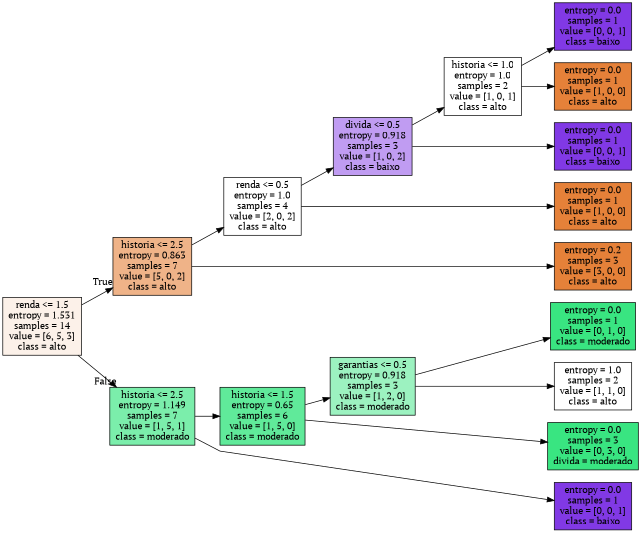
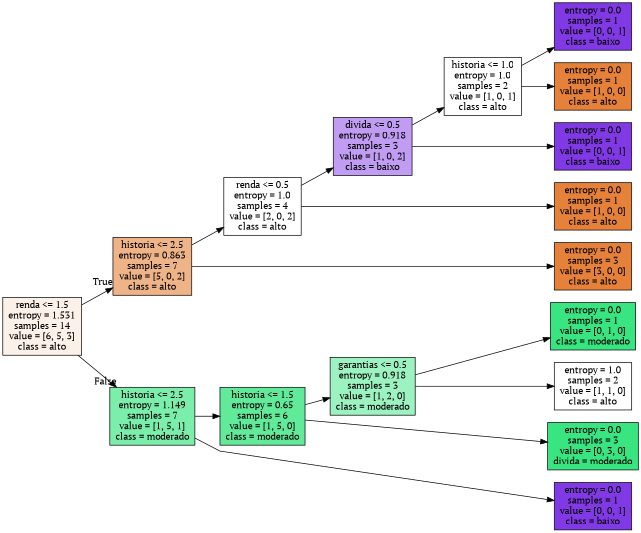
(593, 266) -> (593, 266)
